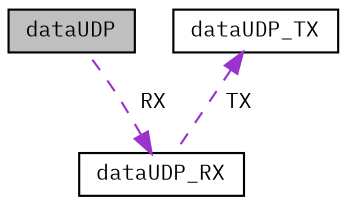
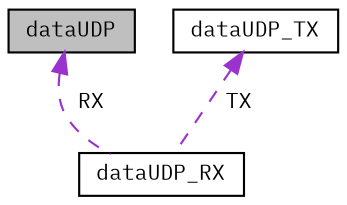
(116, 93) -> (70, 122)
